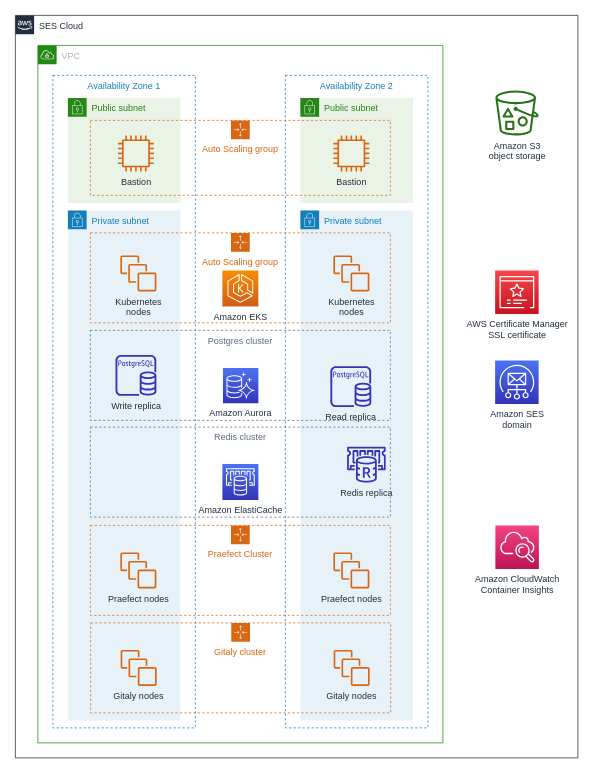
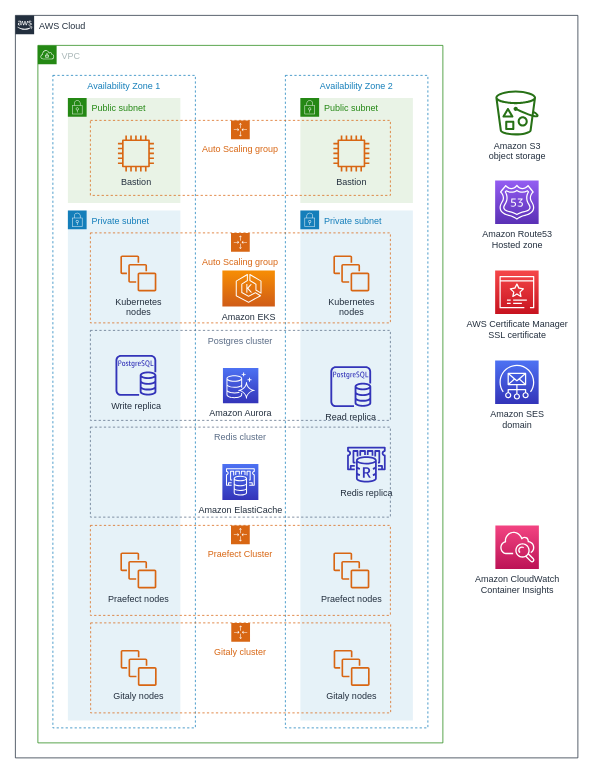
(60, 26) -> (60, 26)
none -> (517, 202)
(240, 288) -> (249, 288)
